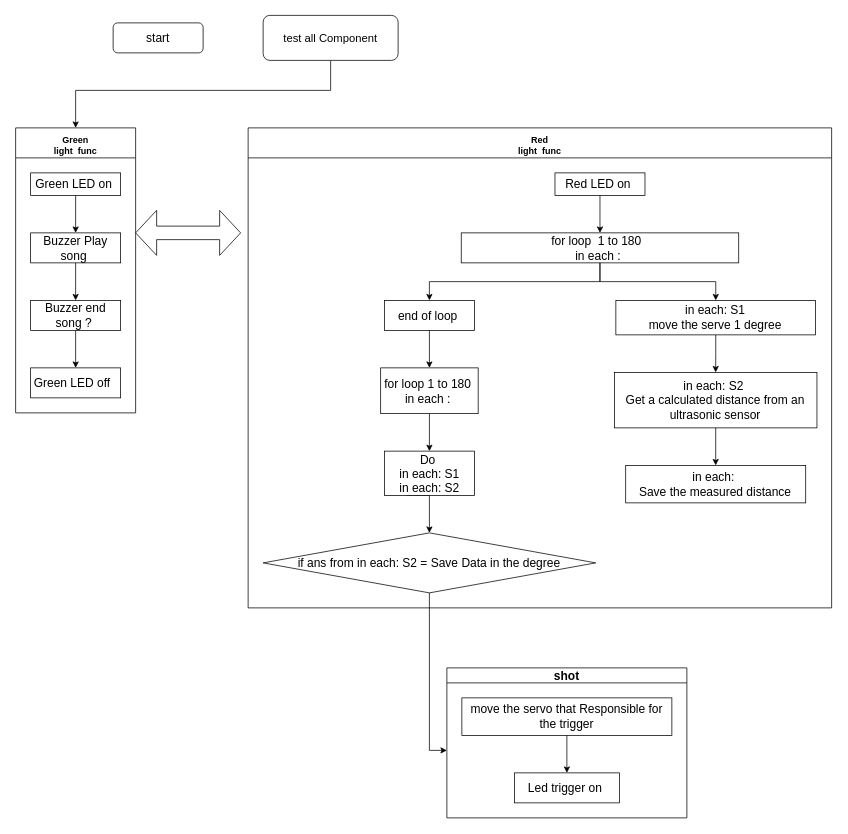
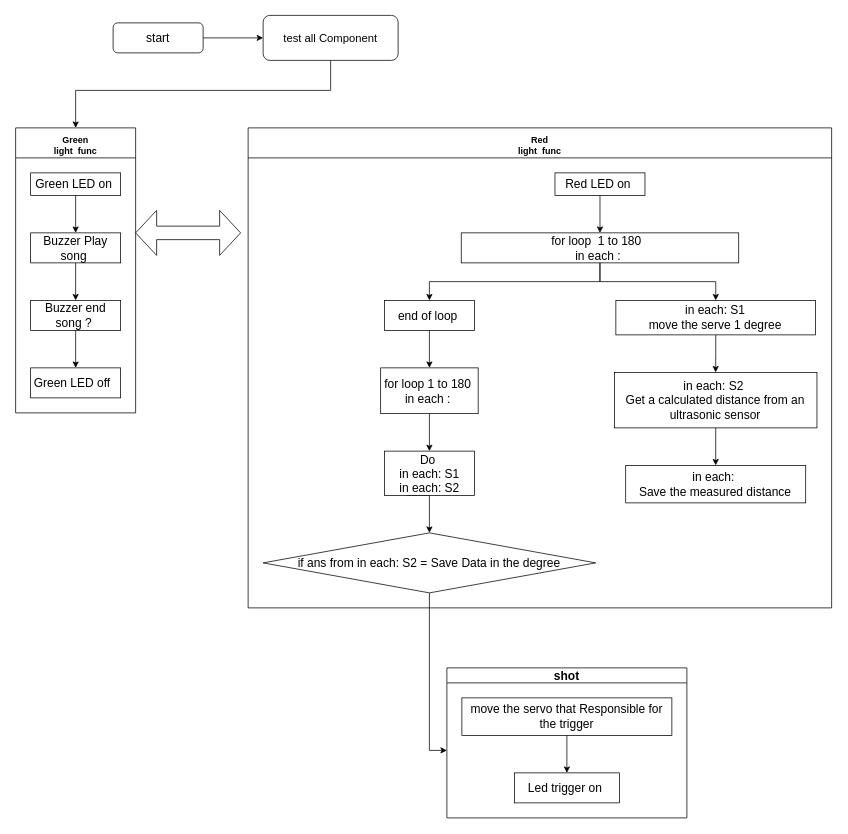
none -> (256, 38)
